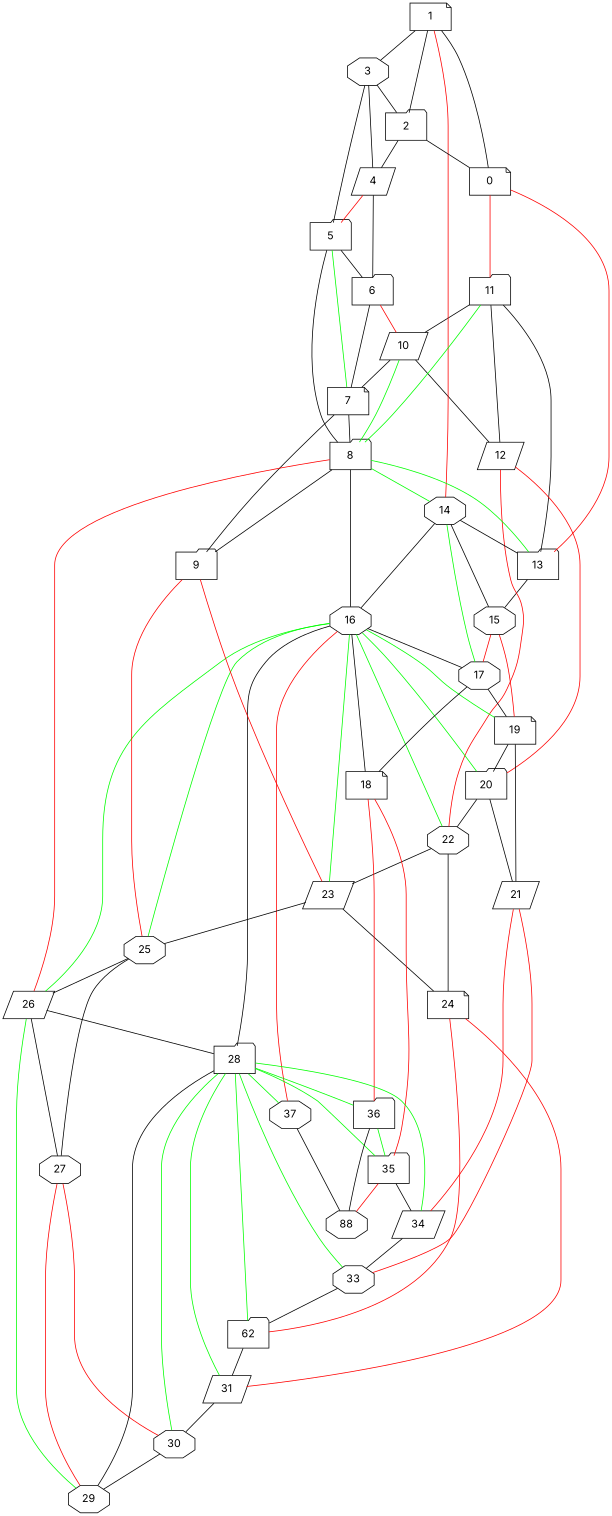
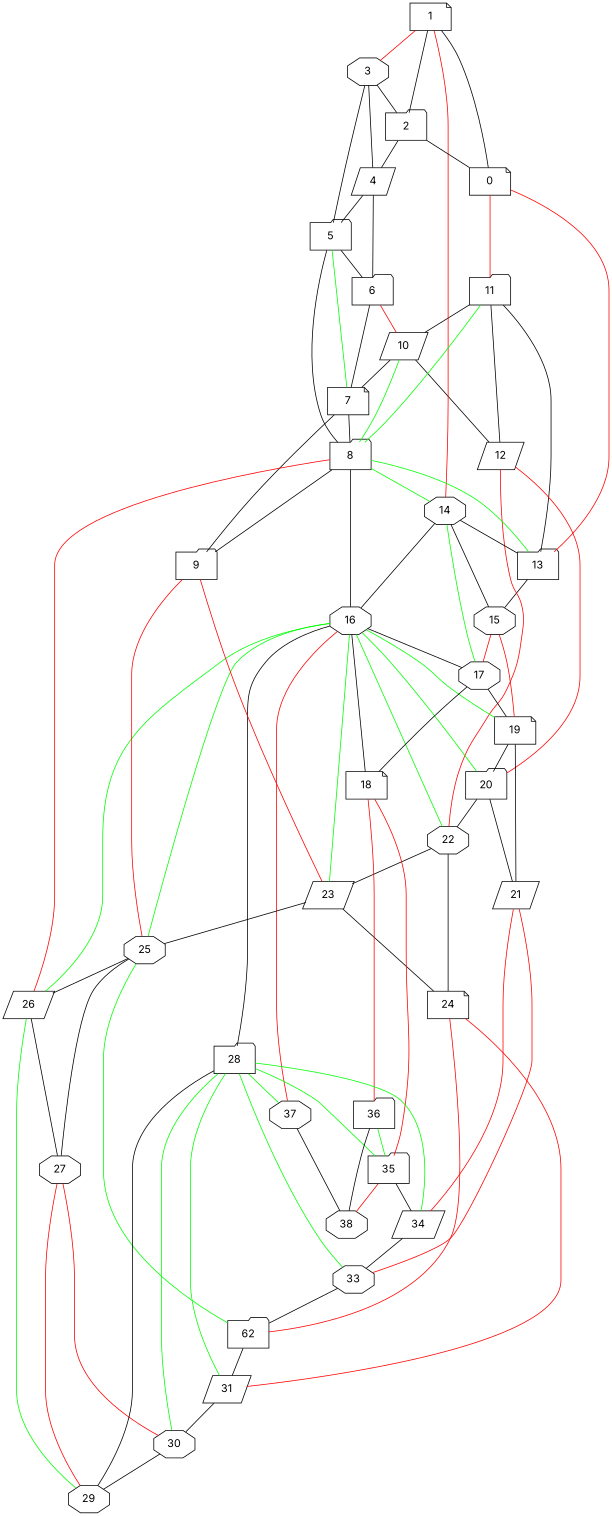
(398, 46) -> (398, 46)
(352, 209) -> (352, 209)
(130, 1032) -> none
(304, 1086) -> none
(241, 1197) -> (103, 1166)
(347, 1225) -> (347, 1225)
